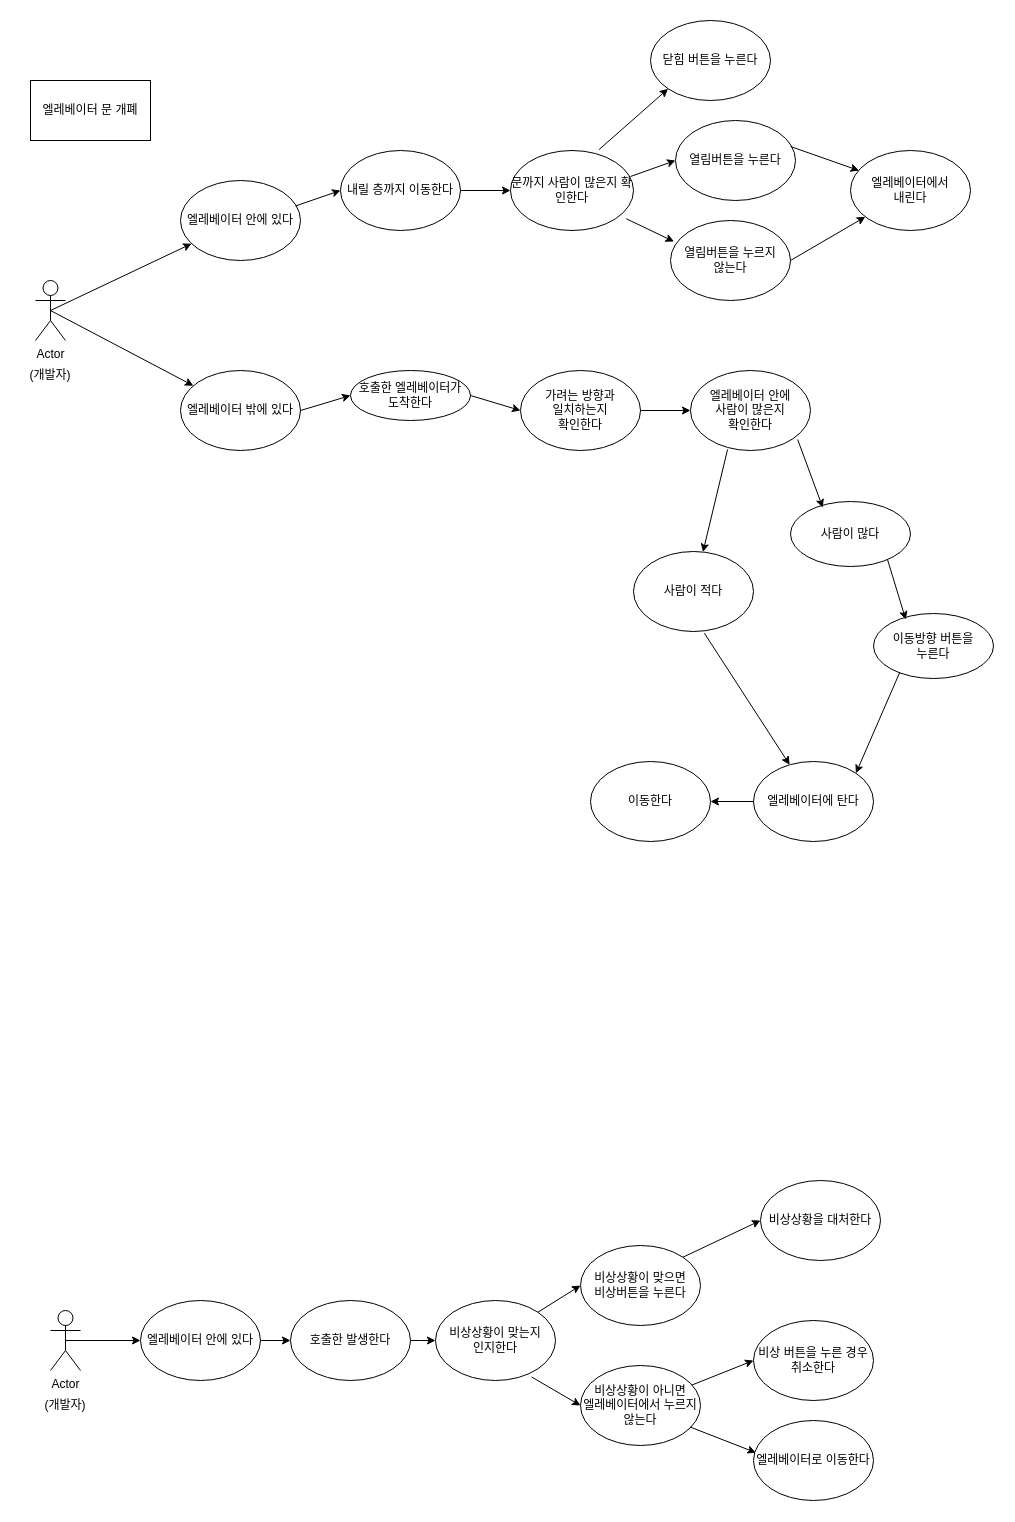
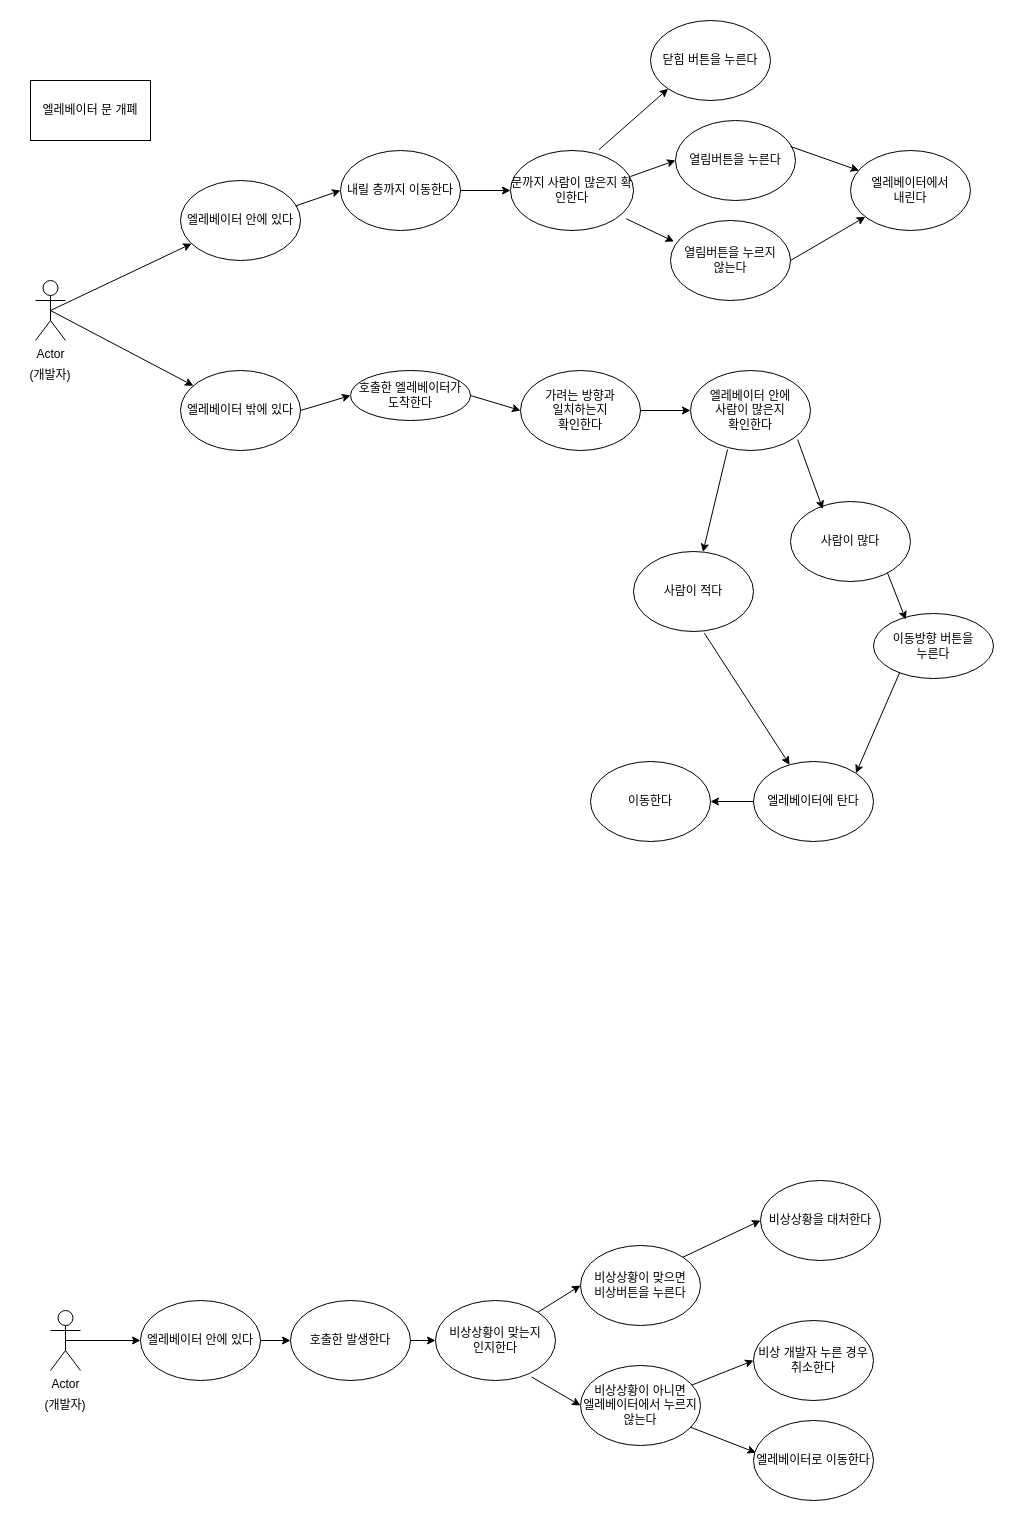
(851, 534) -> (851, 542)
(814, 1361) -> (814, 1361)
